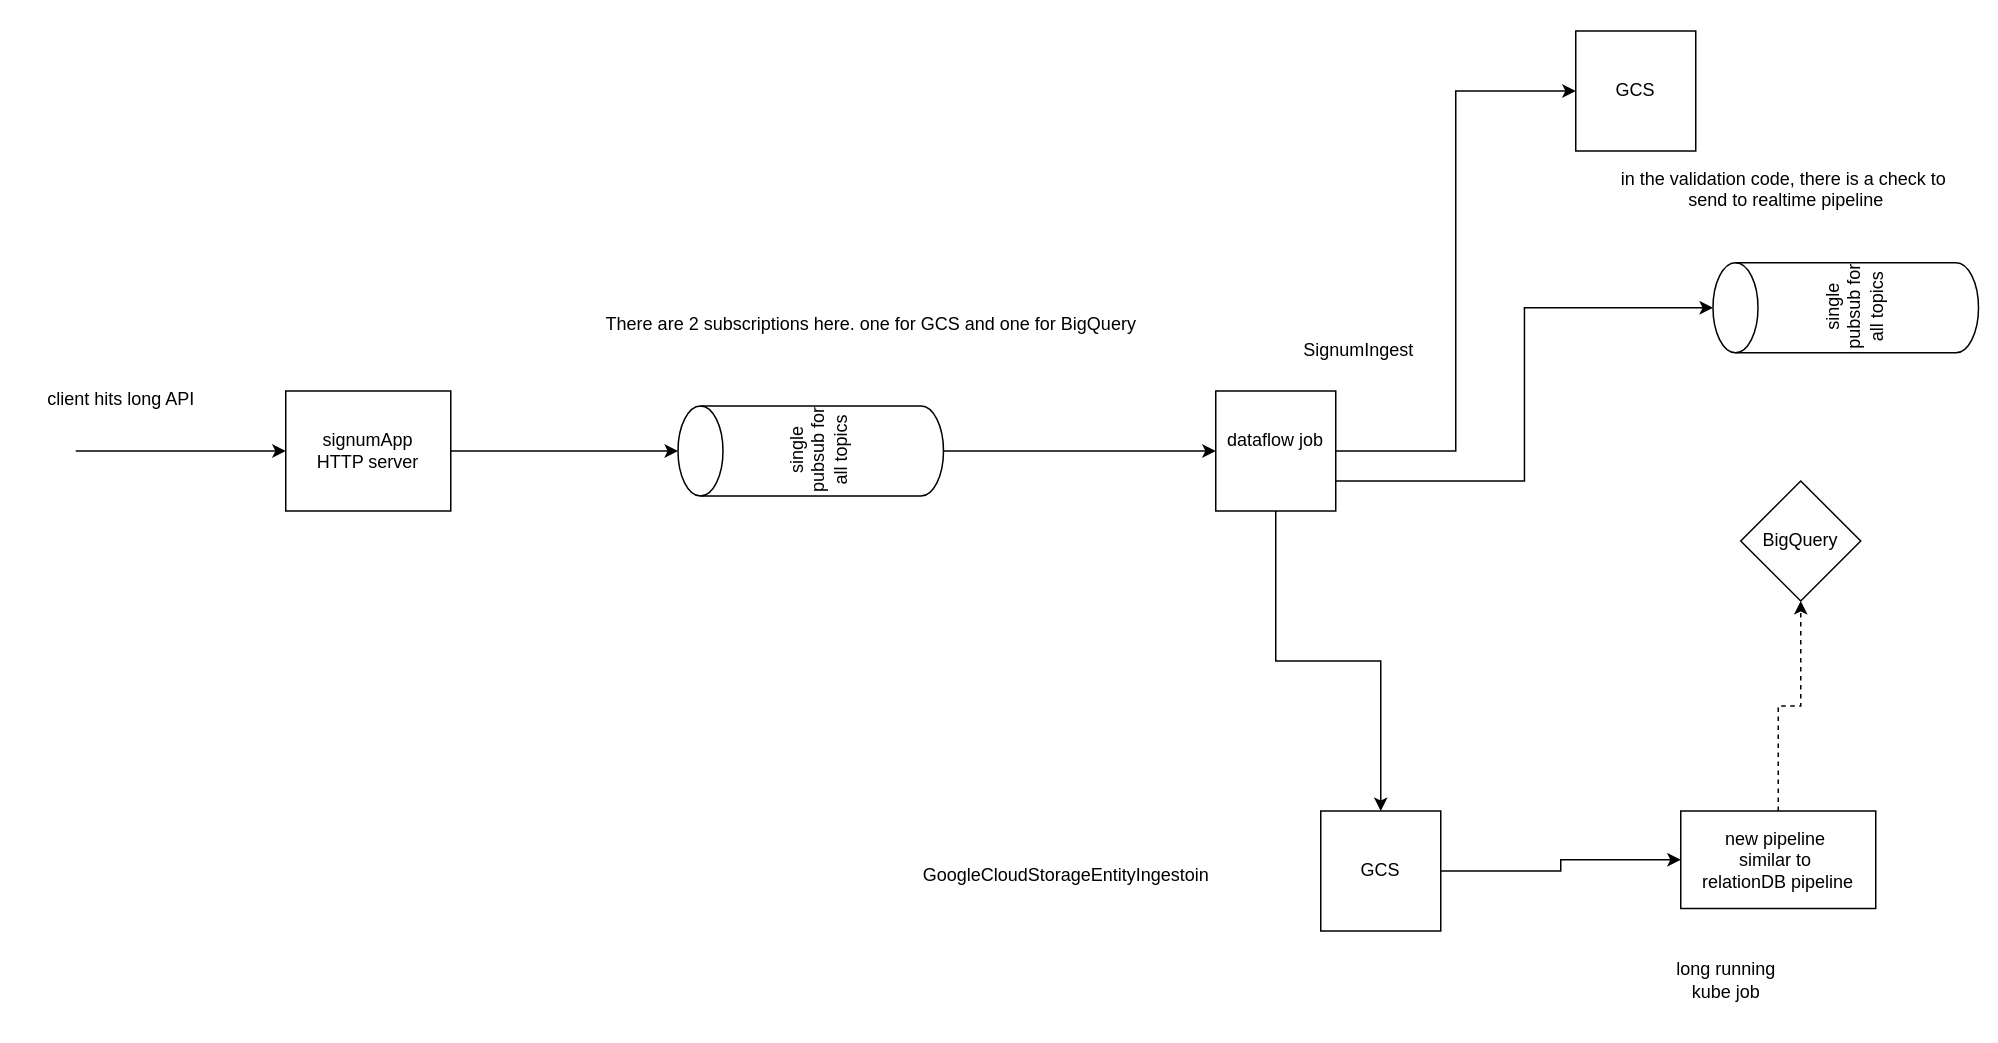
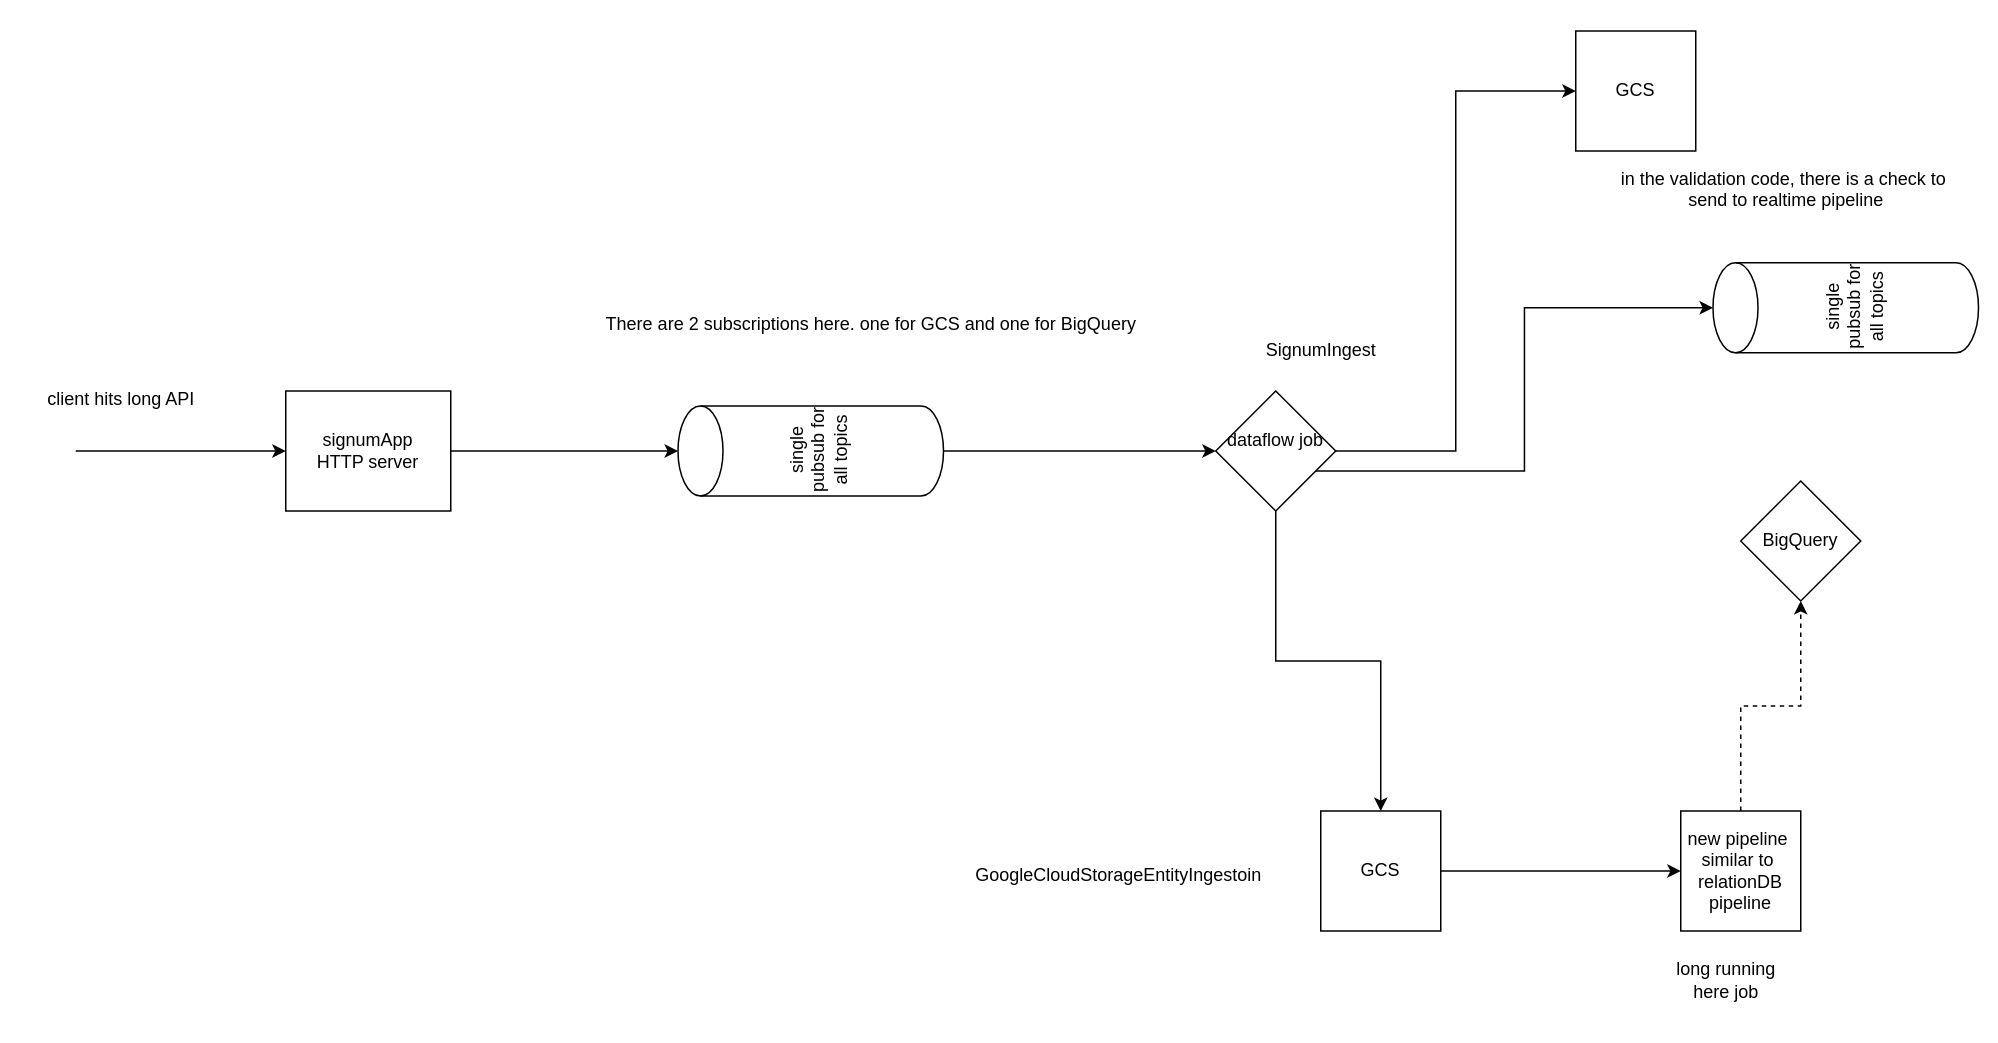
(1358, 350) -> (1321, 350)
(1276, 451) -> (1276, 451)
(1778, 860) -> (1741, 871)
(1066, 875) -> (1118, 875)
(1727, 980) -> (1727, 980)
